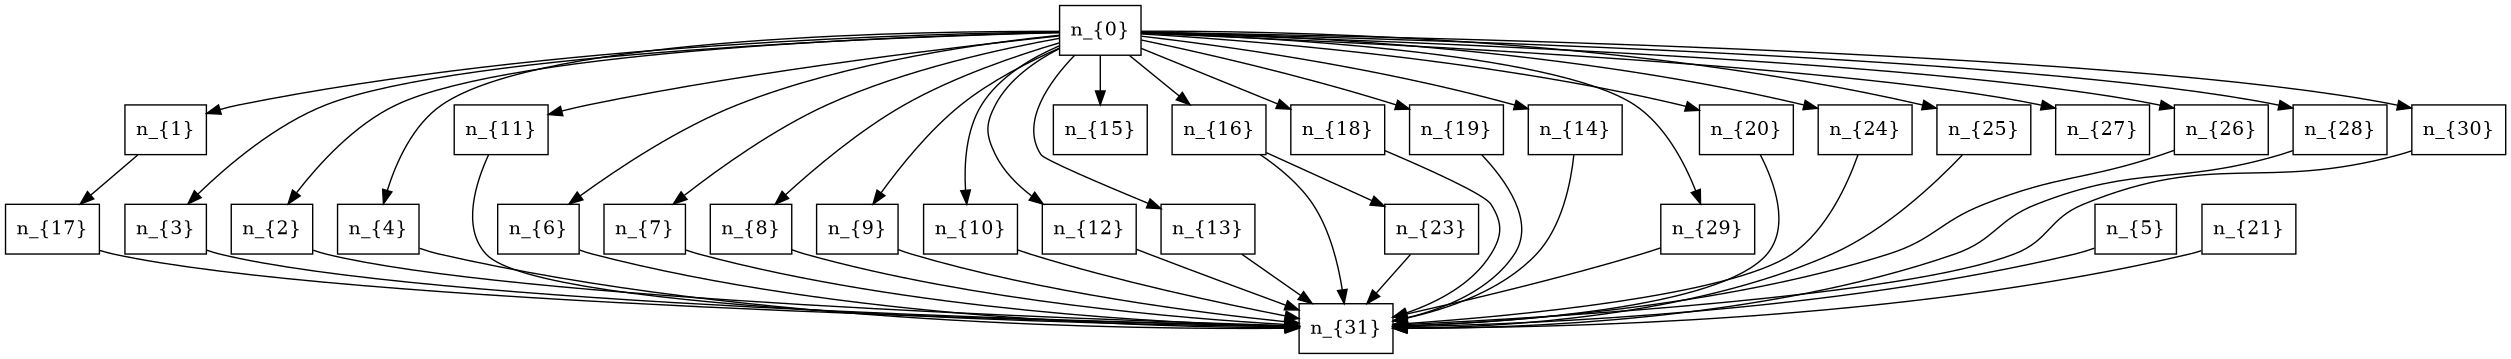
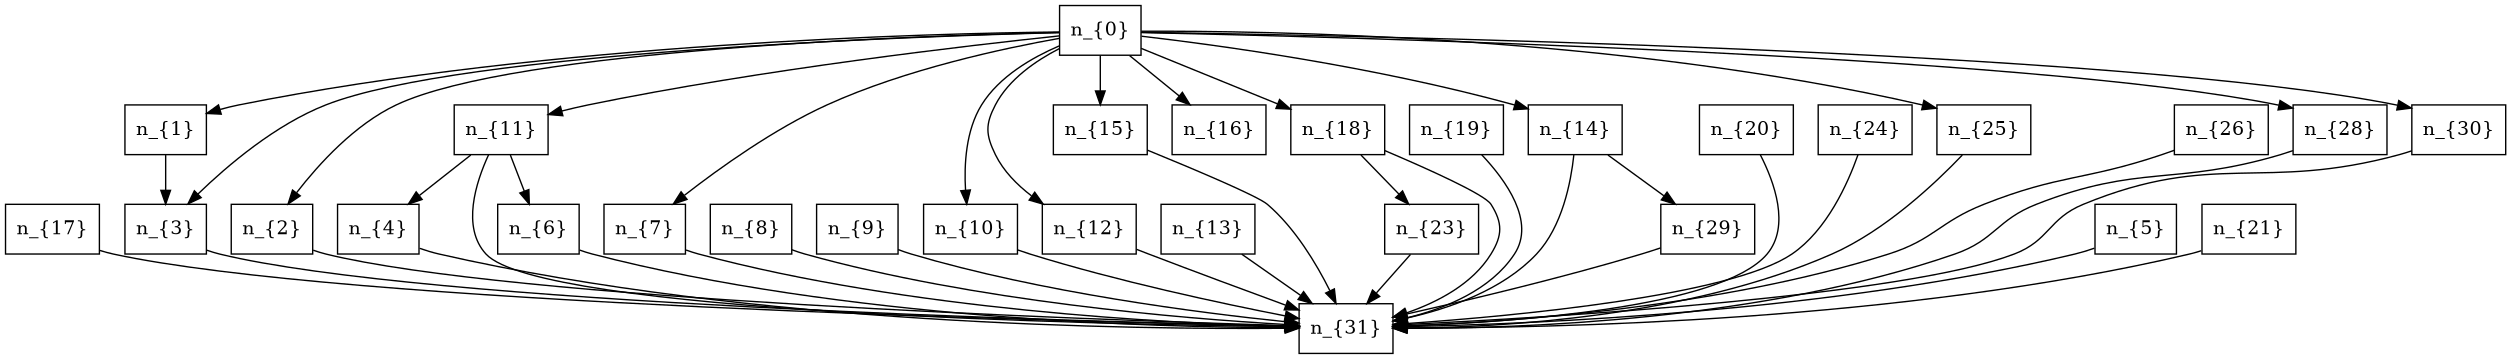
(695, 46) -> (445, 175)
(1444, 56) -> (1636, 175)
(1415, 59) -> none
(1590, 66) -> none
(1269, 69) -> none
(1881, 71) -> none
(808, 81) -> (517, 173)
(912, 101) -> none
(959, 107) -> none
(2103, 130) -> none
(1043, 156) -> none
(114, 175) -> (166, 173)
(1319, 177) -> (1380, 175)
(1318, 212) -> (1257, 198)
